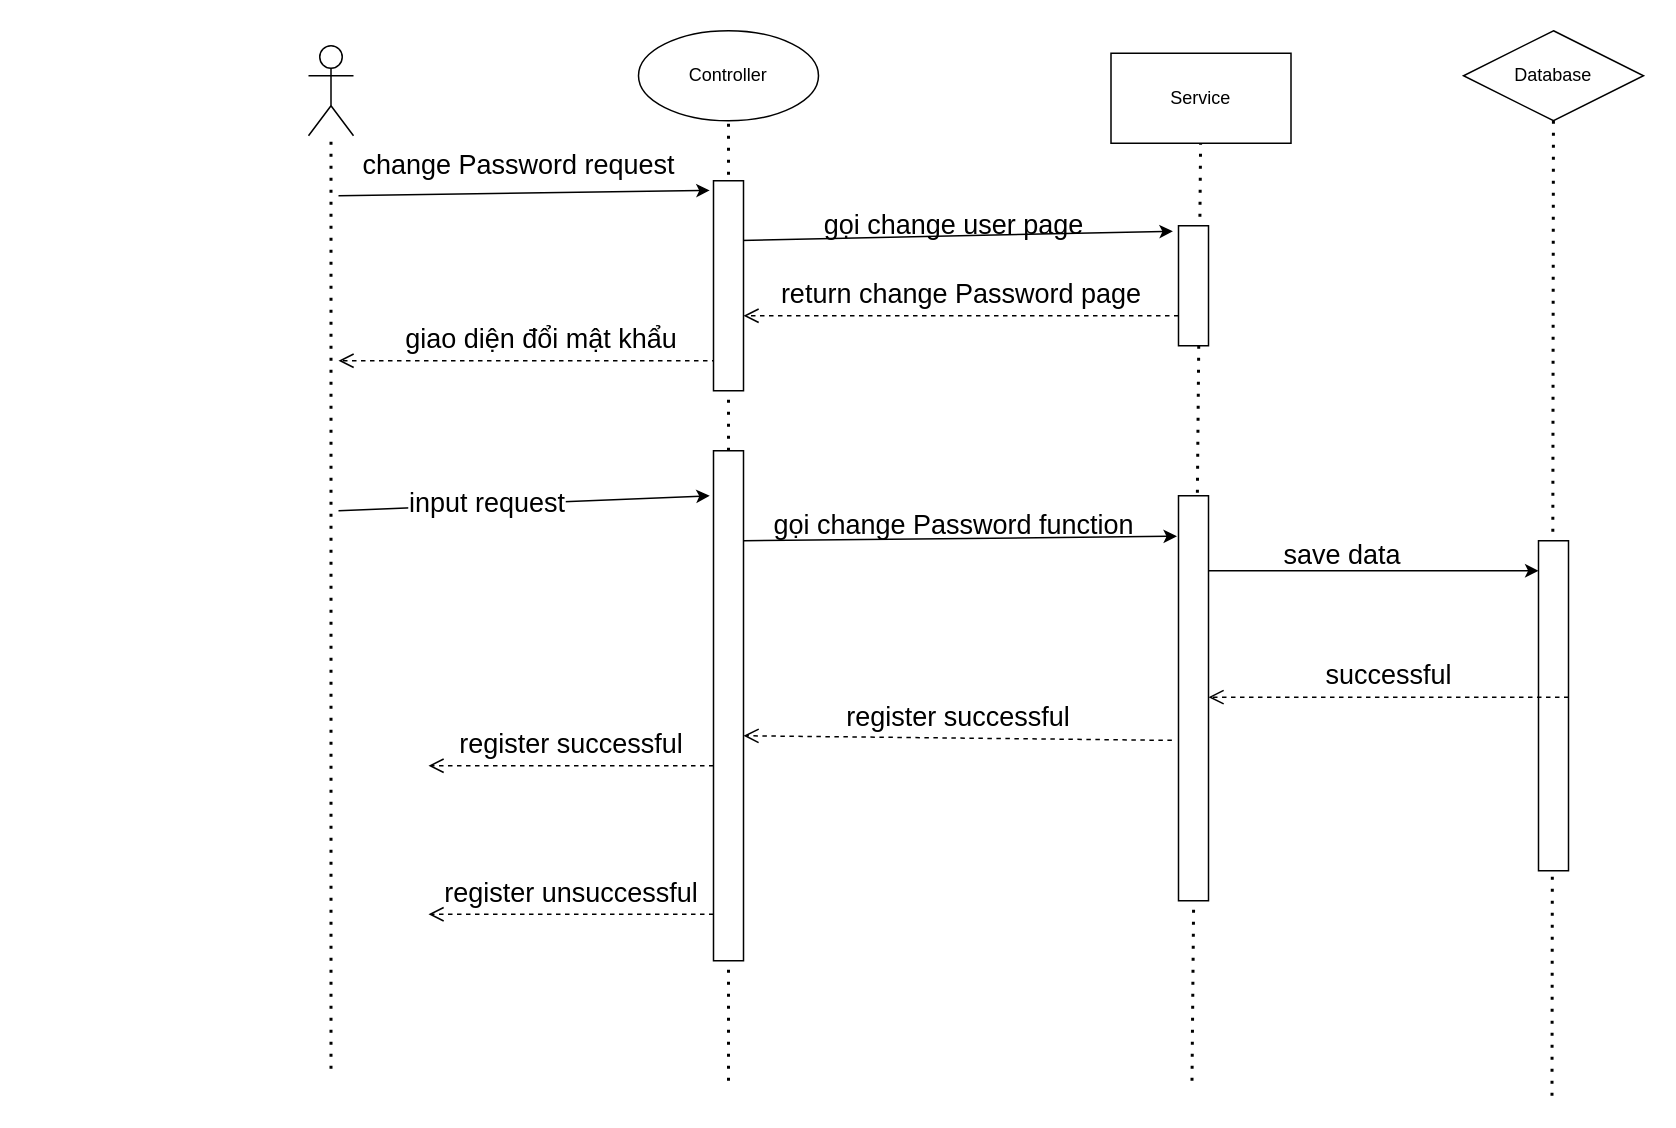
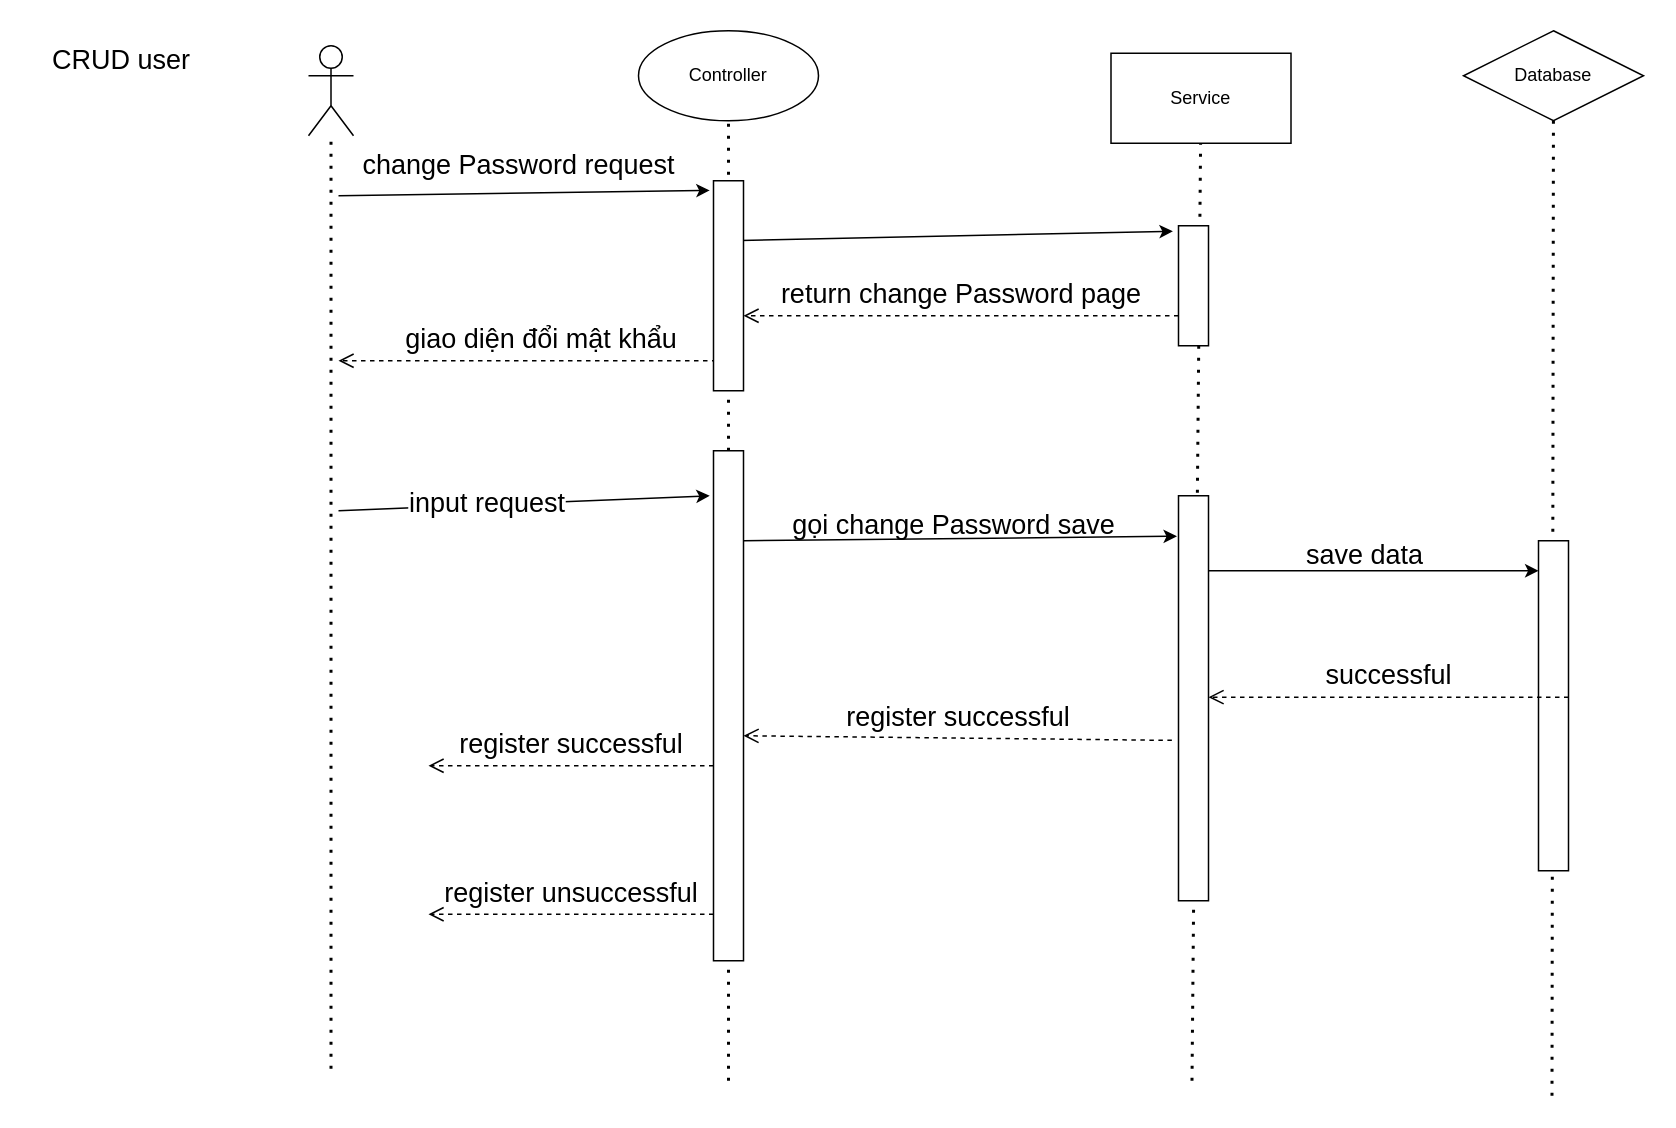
none -> (121, 61)
(953, 226) -> none
(954, 526) -> (954, 526)
(1342, 556) -> (1364, 556)
